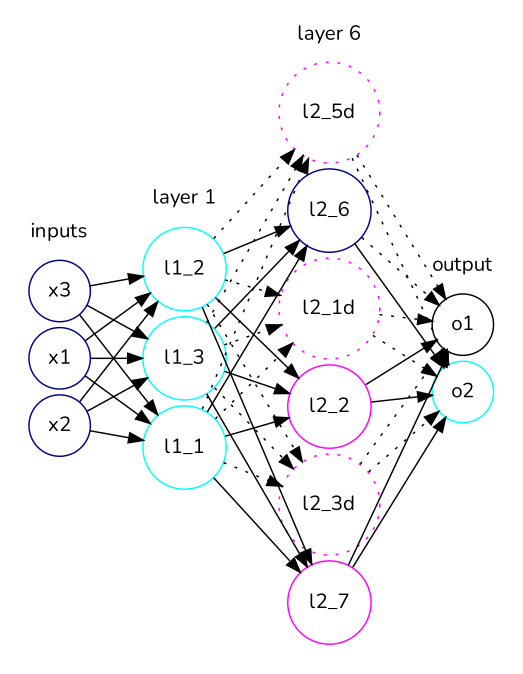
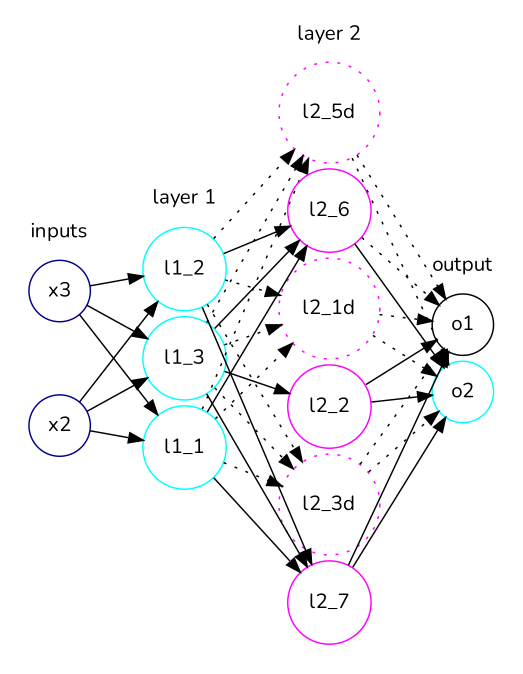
(329, 34) -> (329, 34)
(329, 211) -> (329, 211)
(252, 333) -> none
(60, 358) -> none
(250, 429) -> none
